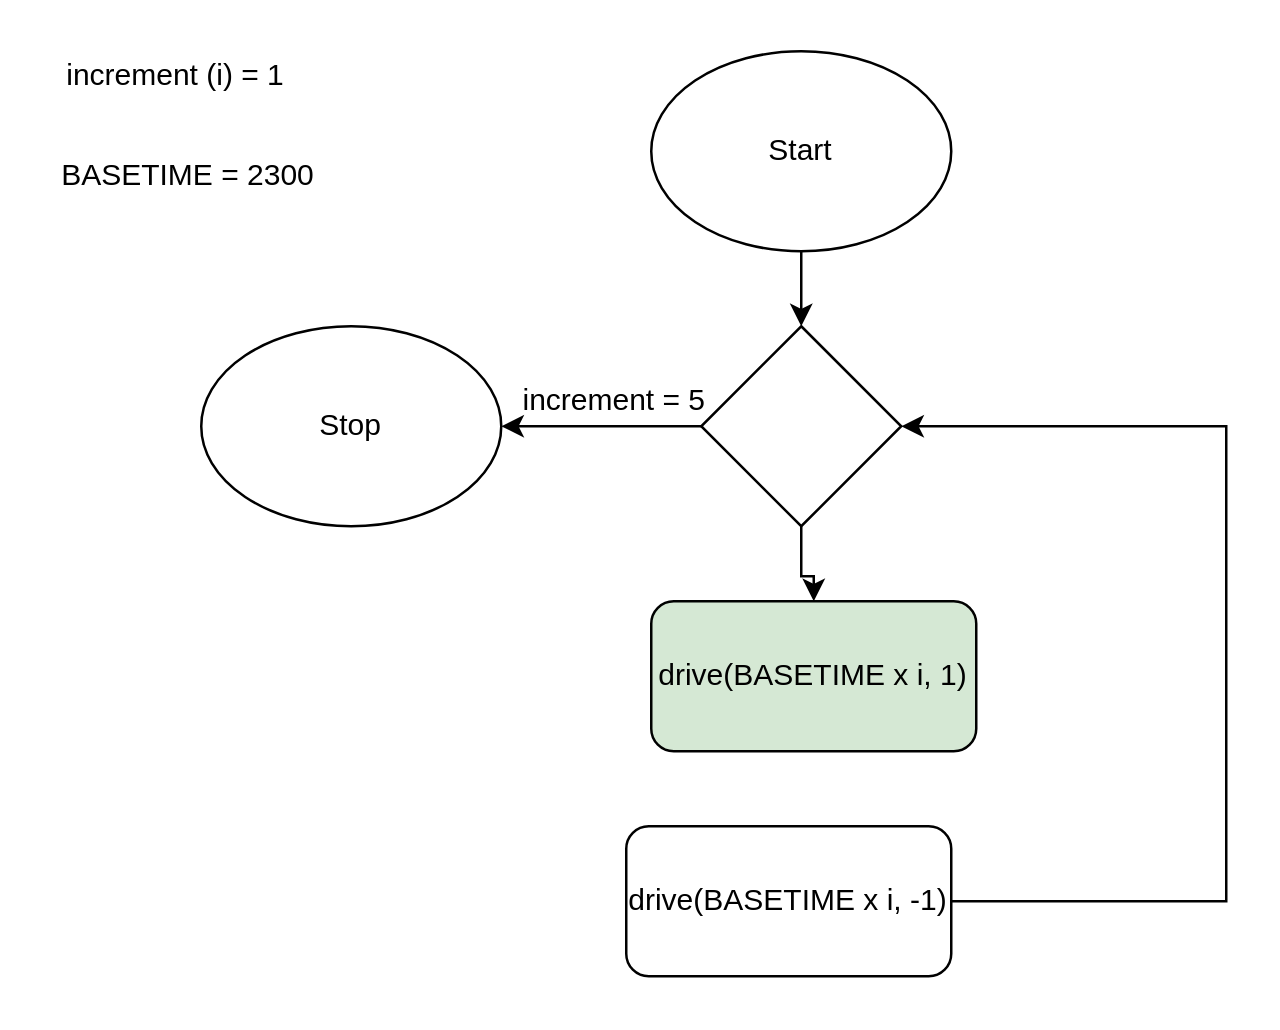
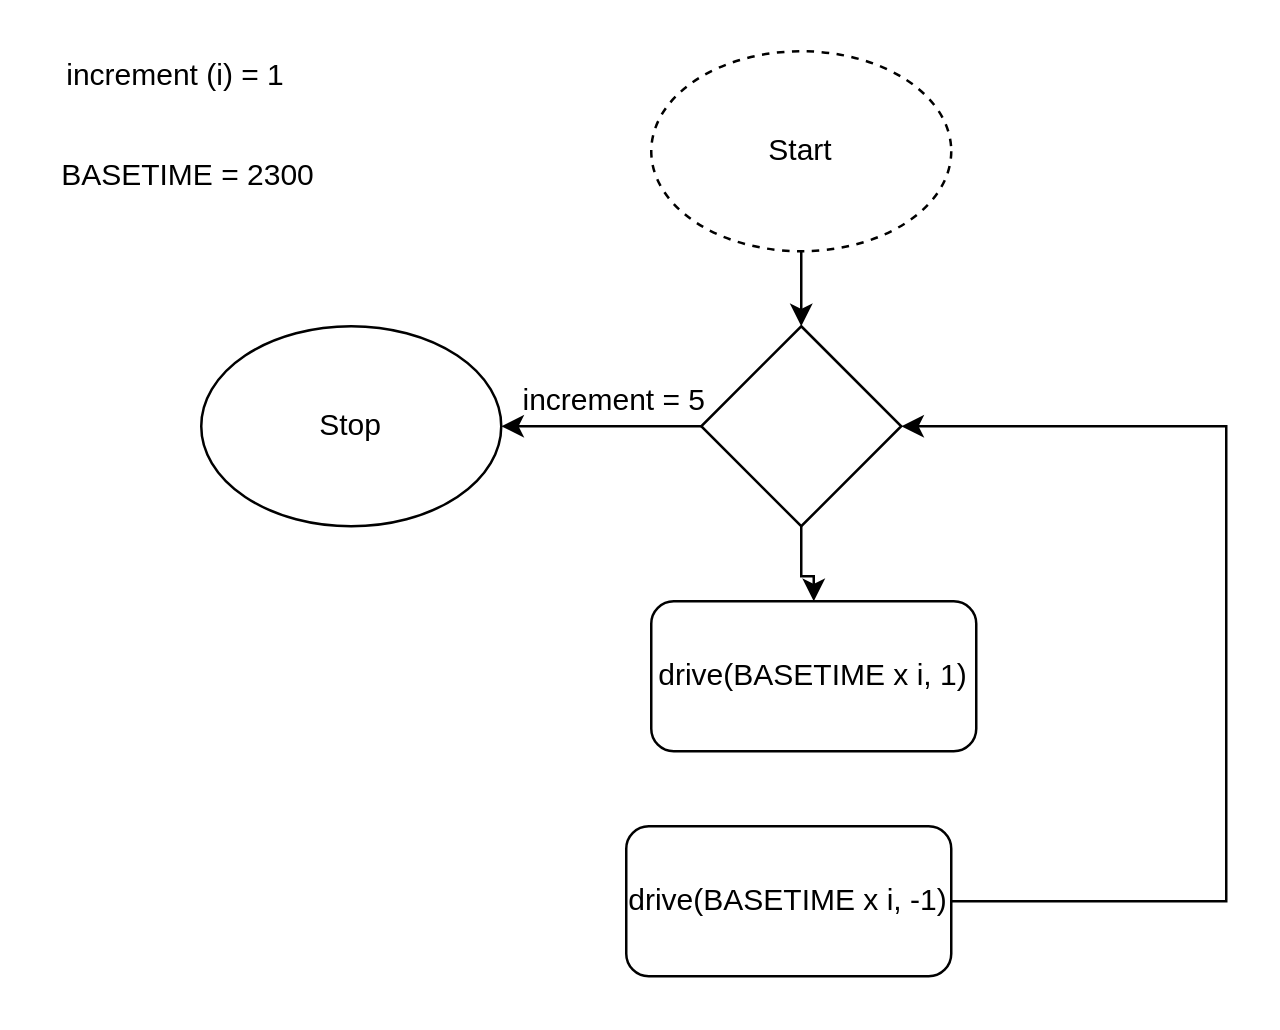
(801, 151) -> (801, 151)
(814, 676) -> (814, 676)
